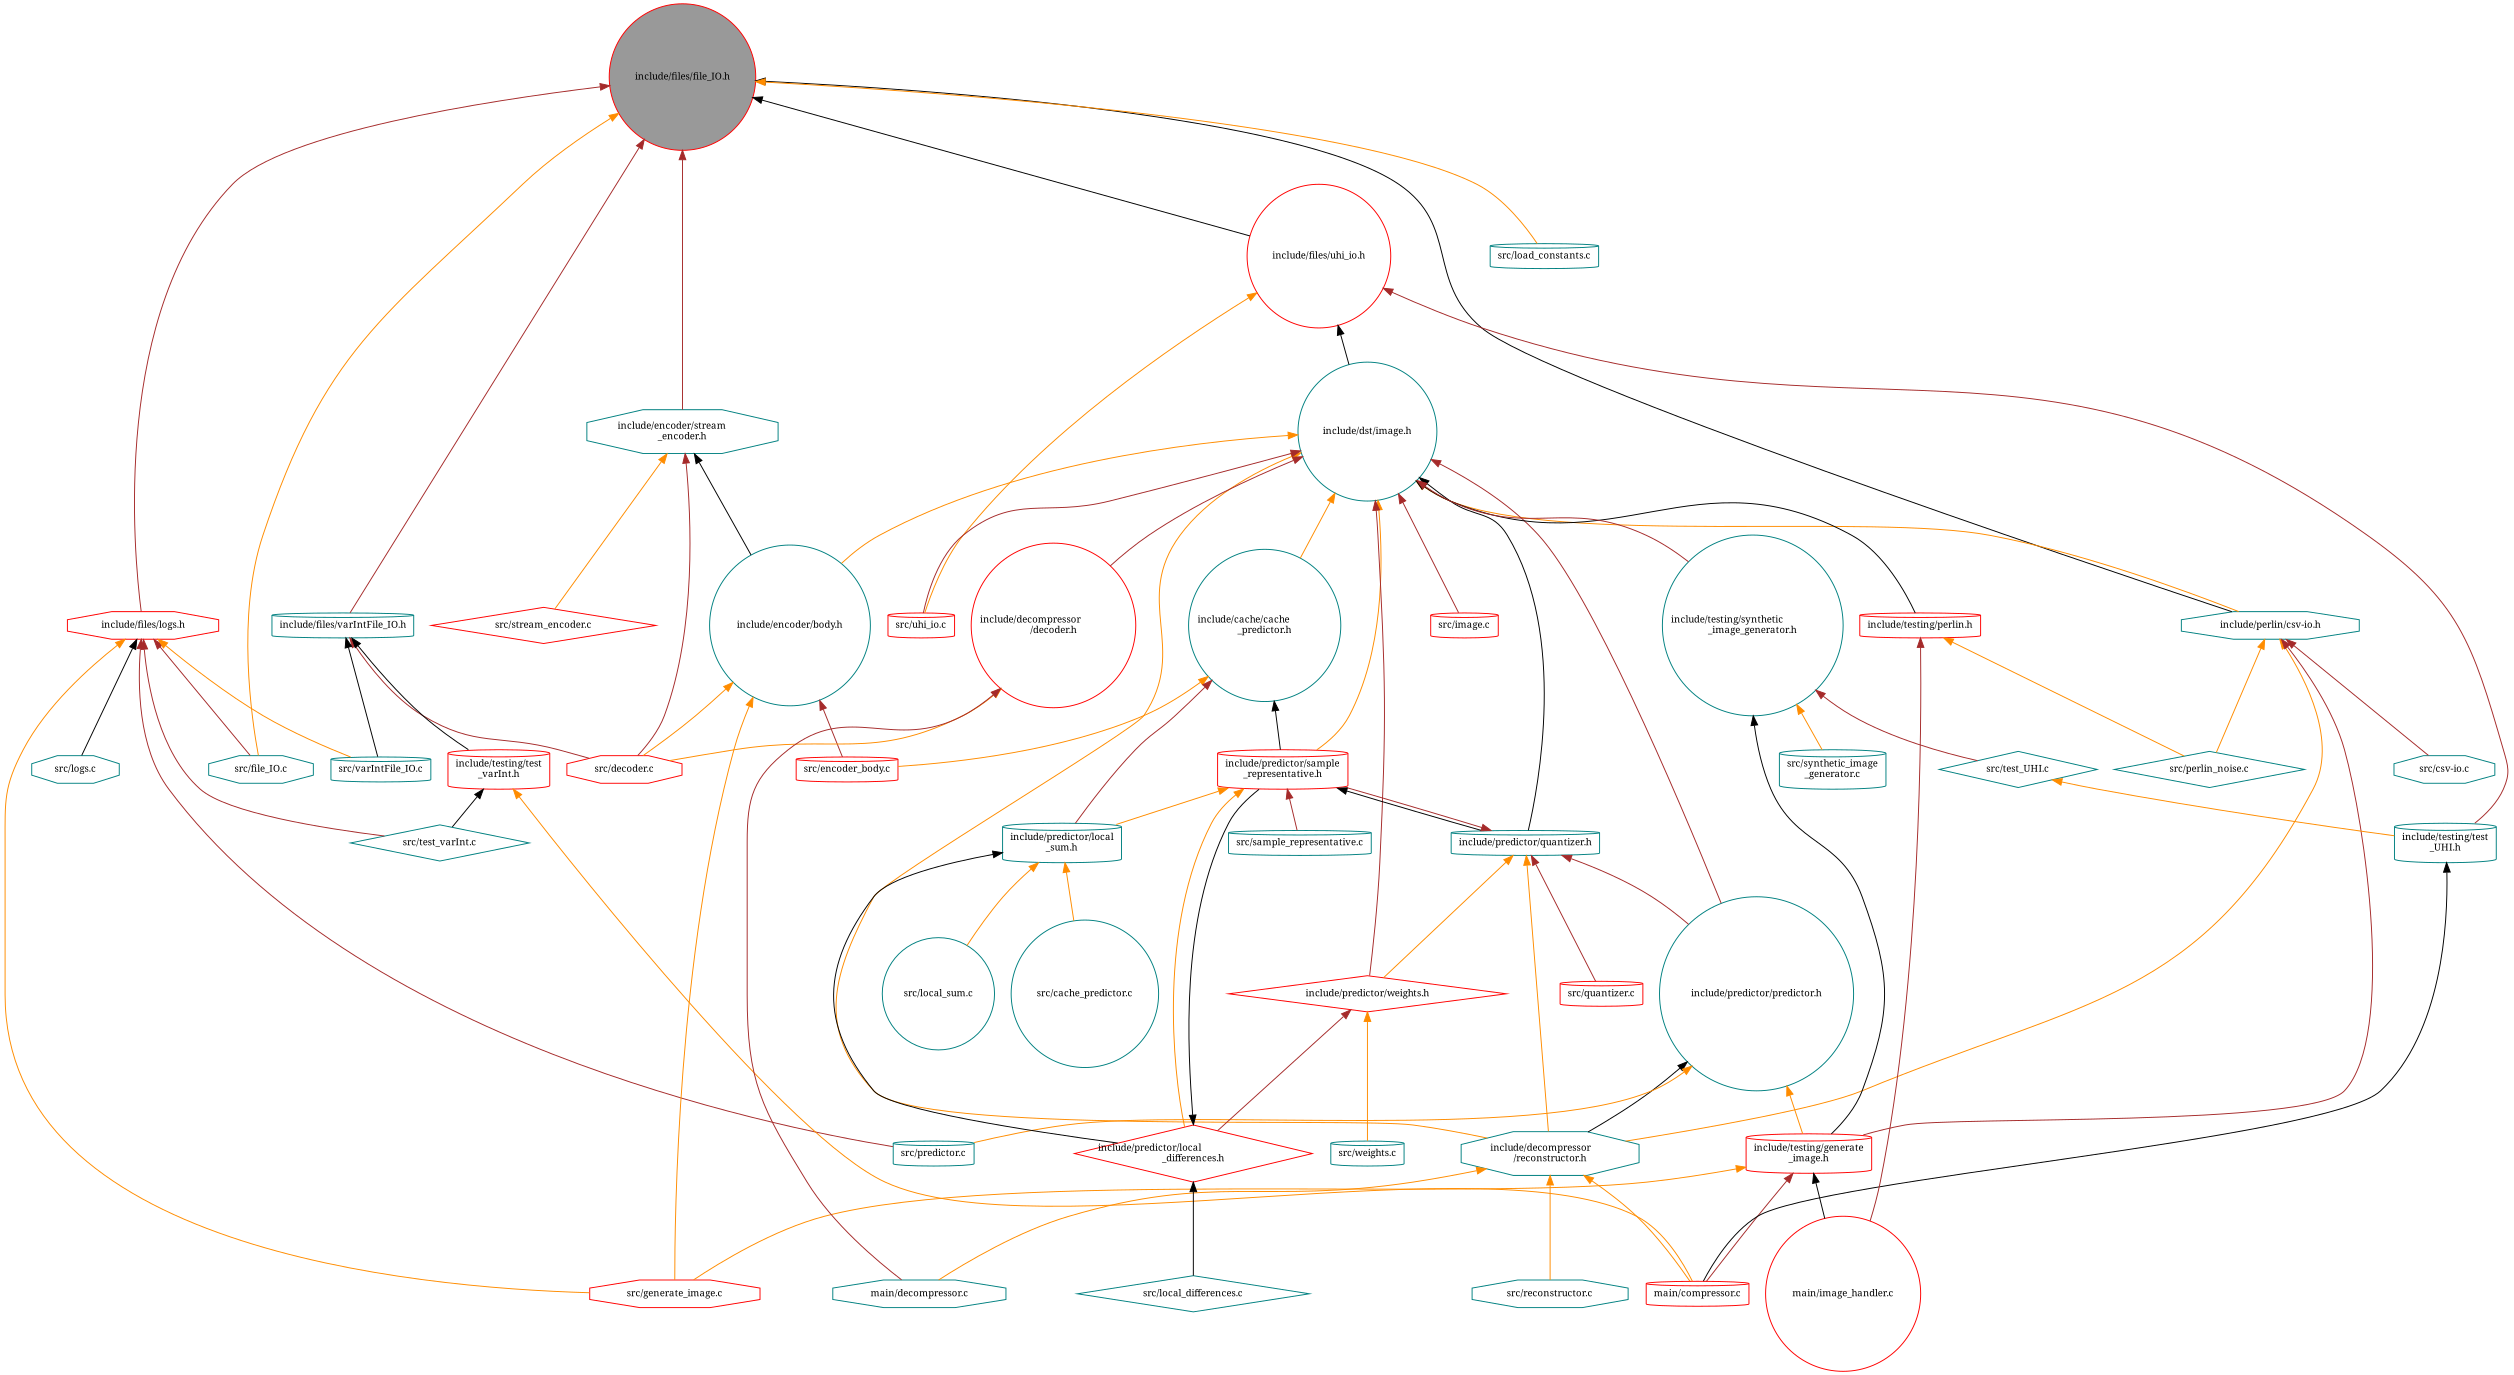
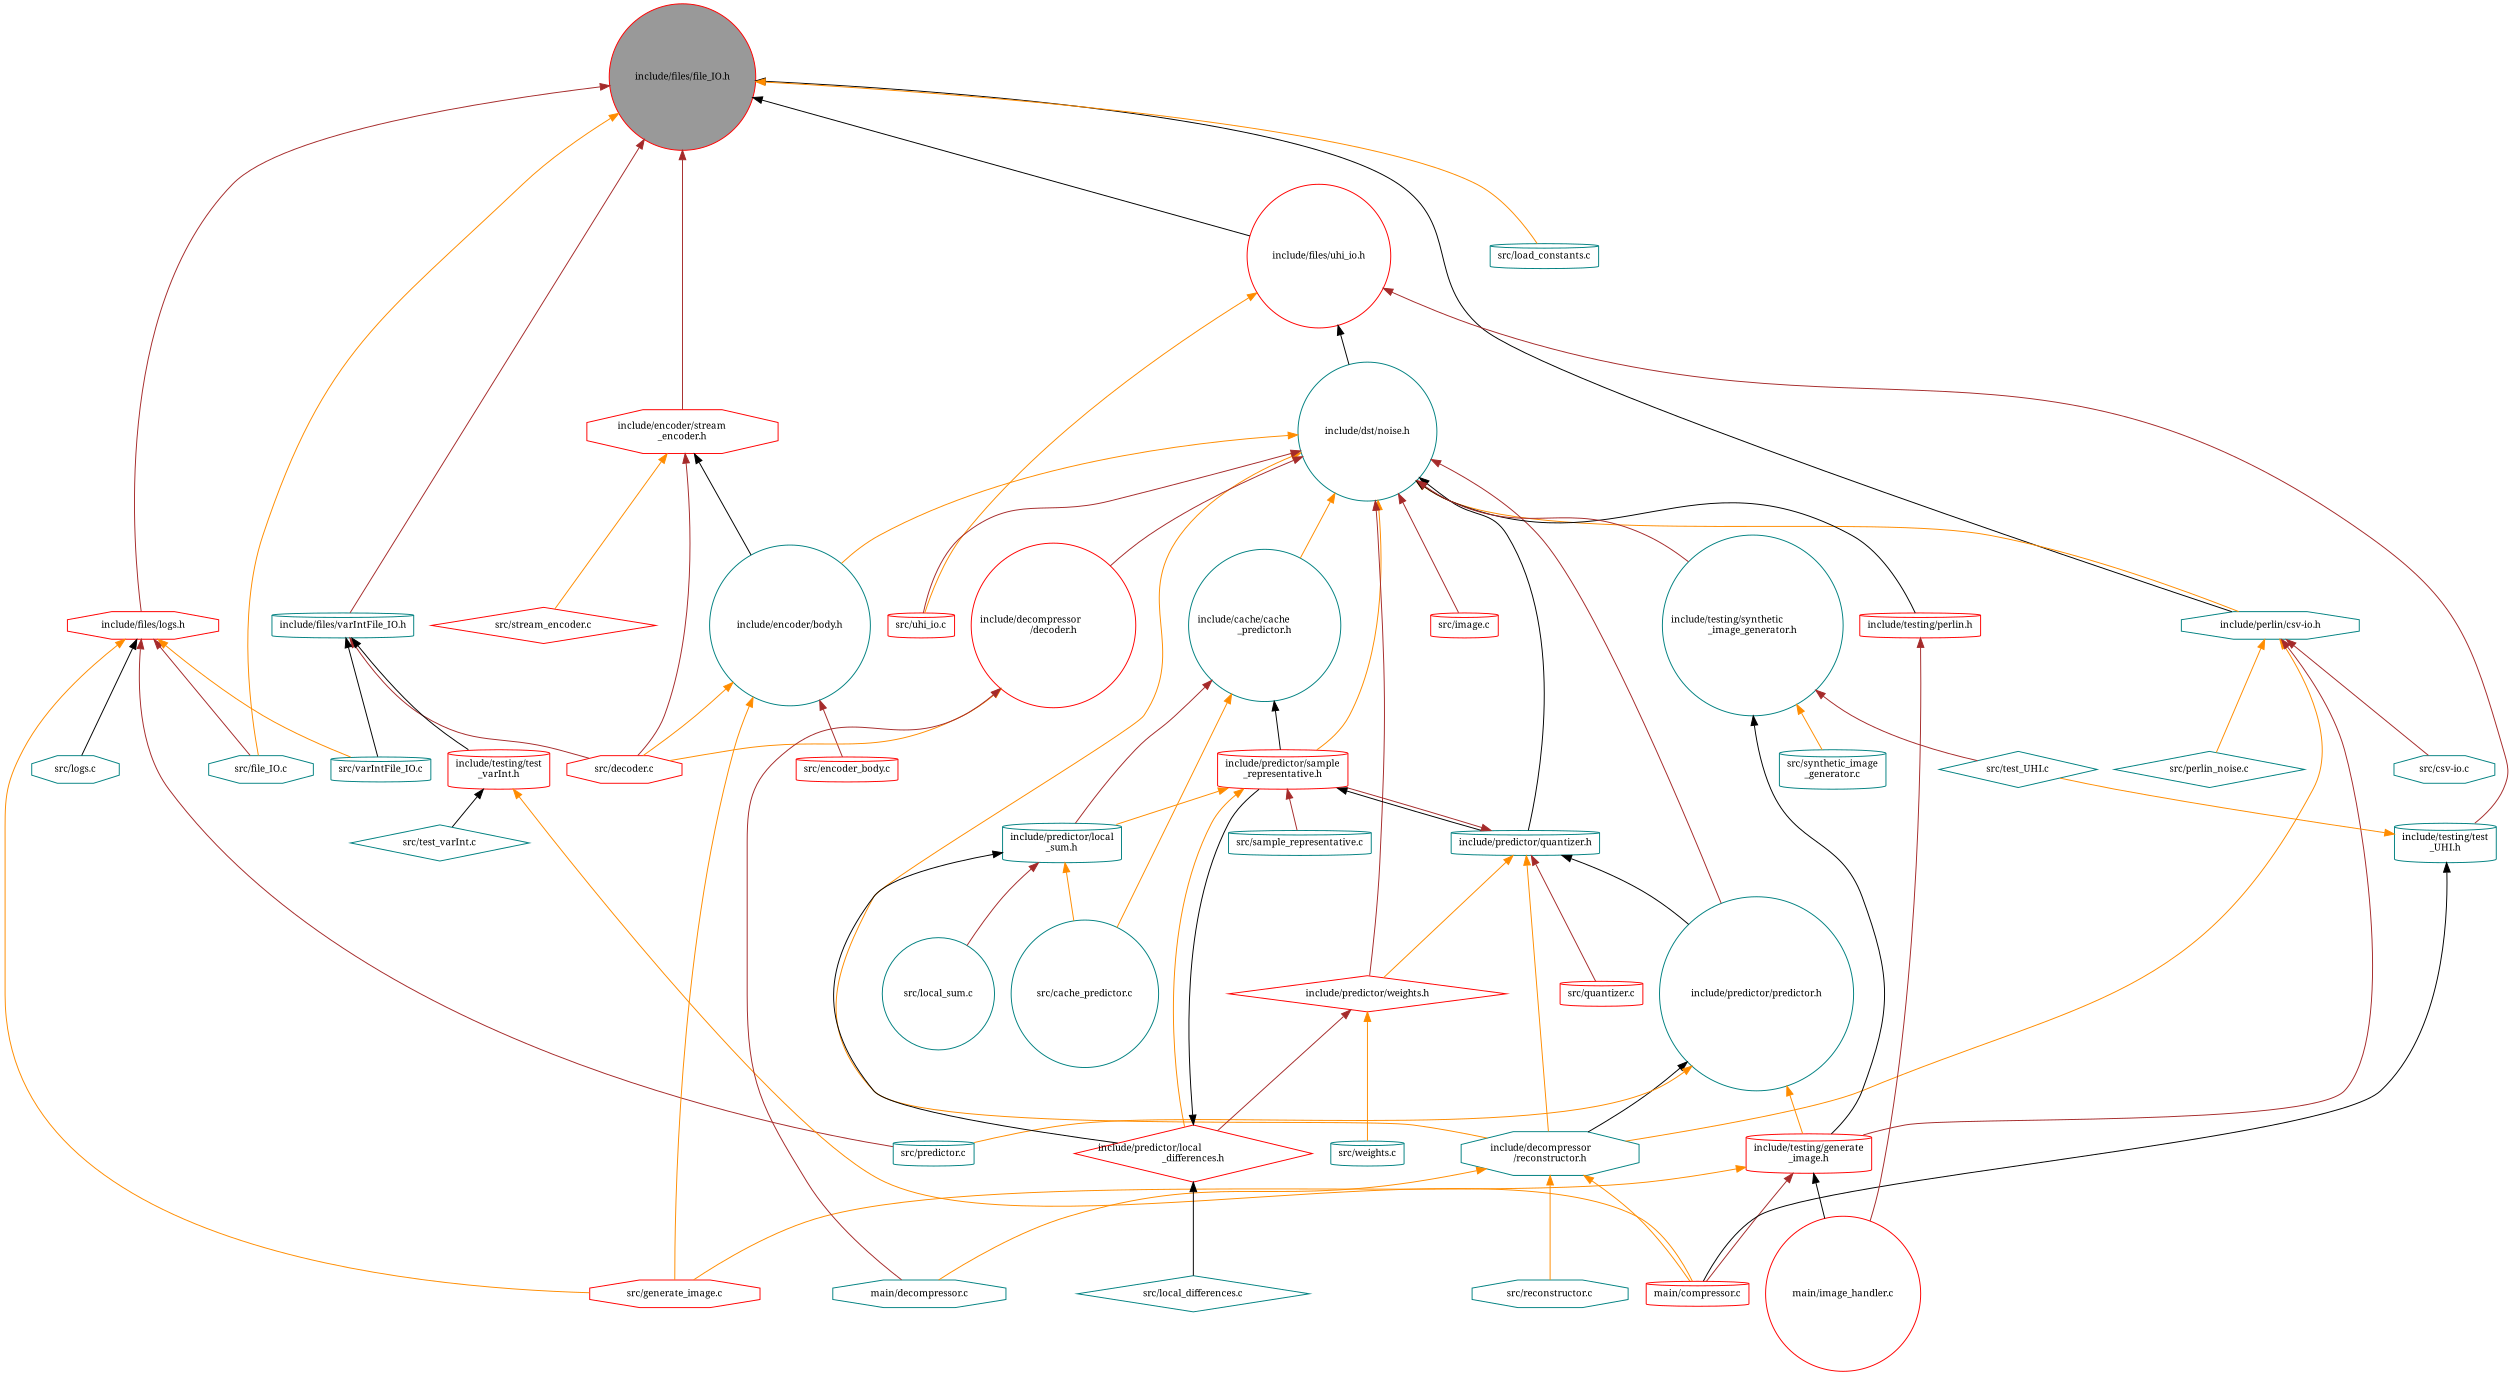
(682, 432) -> (682, 432)
(1367, 432) -> (1367, 432)
(2068, 699) -> none
(1055, 744) -> (1172, 815)
(216, 799) -> none
(2228, 811) -> (2222, 808)
(1633, 886) -> (1633, 886)
(996, 905) -> (996, 905)
